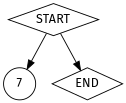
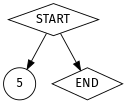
(20, 84) -> (20, 84)
